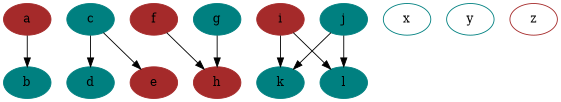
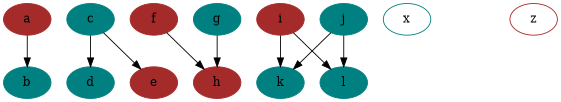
(470, 19) -> none
